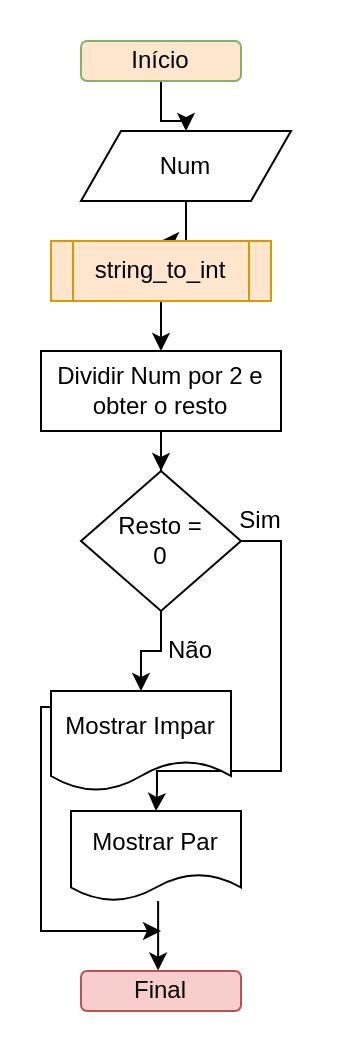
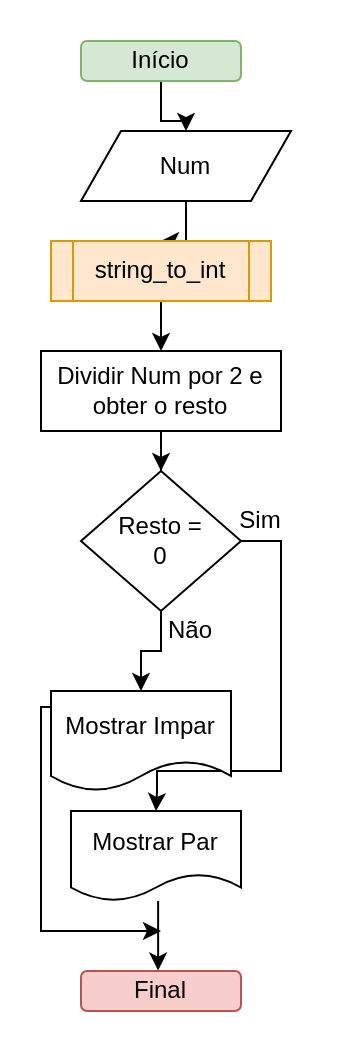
(161, 61) -> (161, 61)
(191, 651) -> (191, 631)
